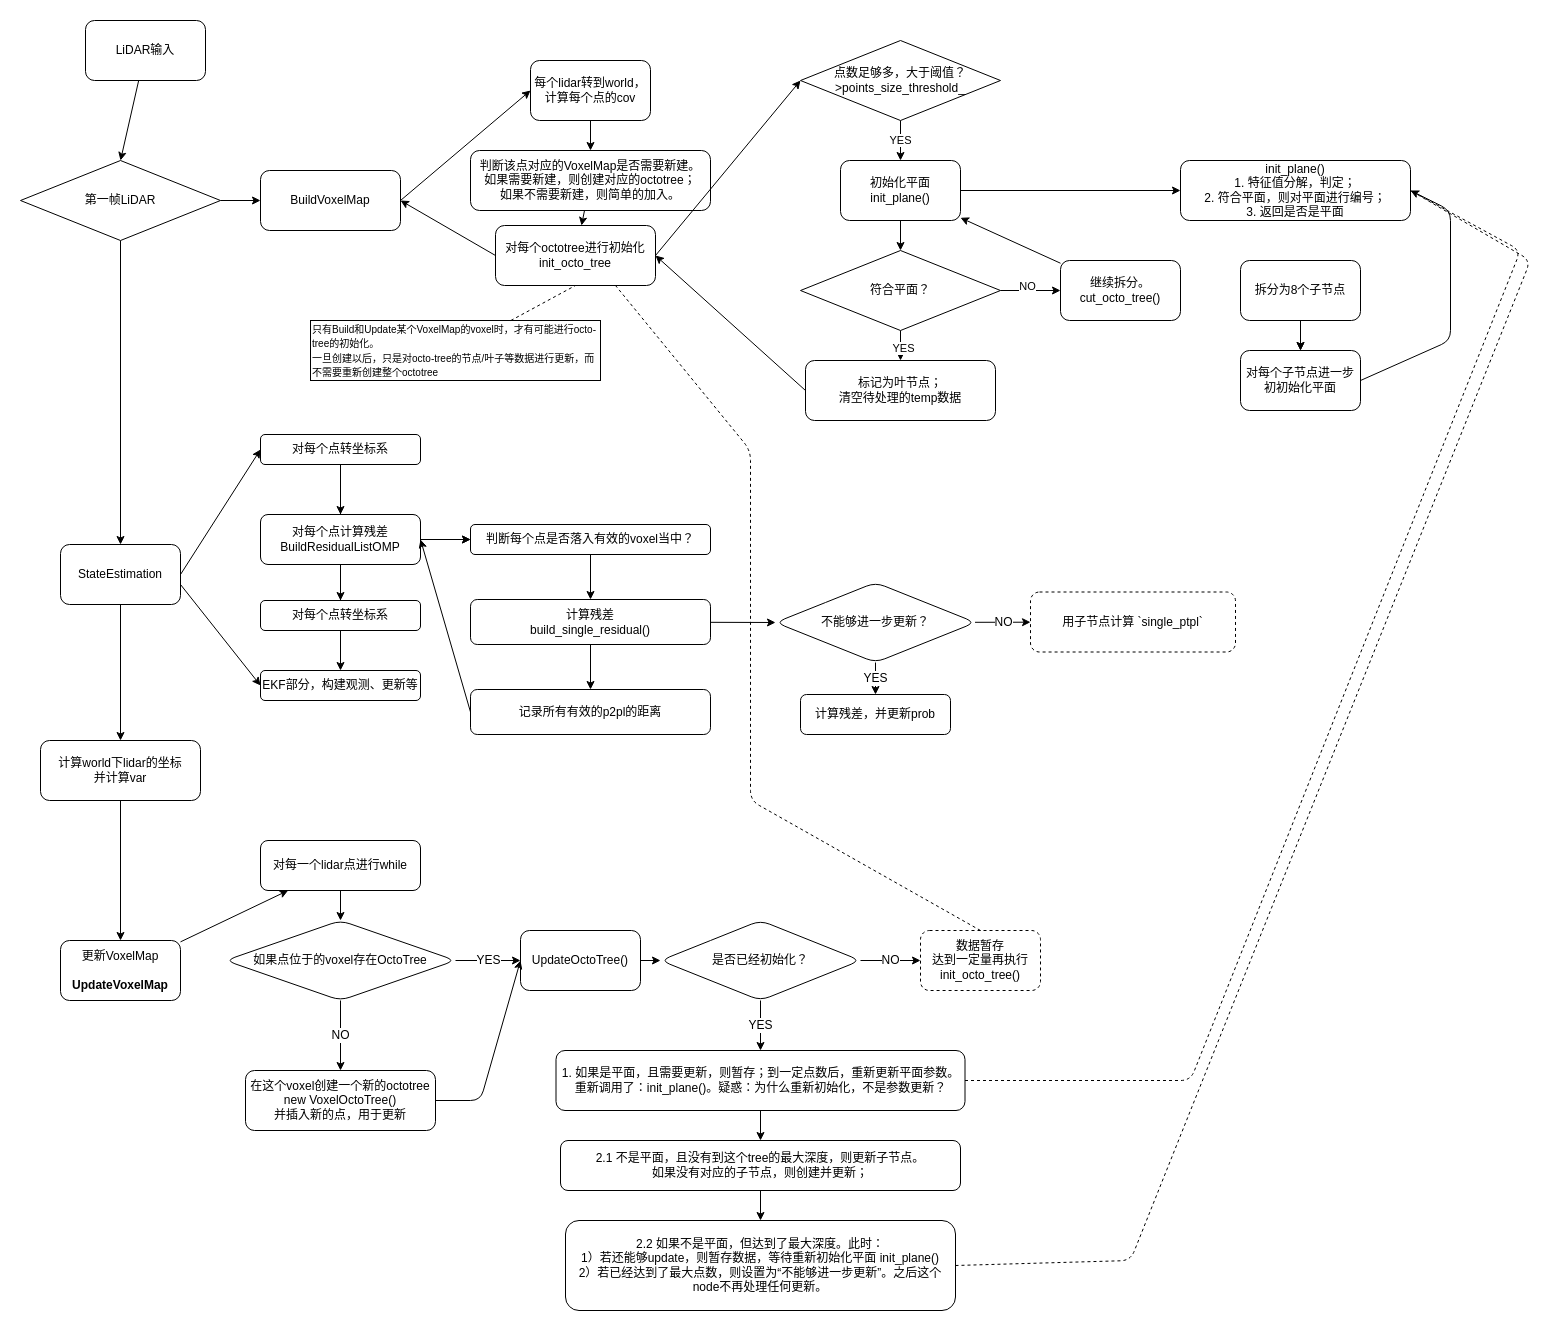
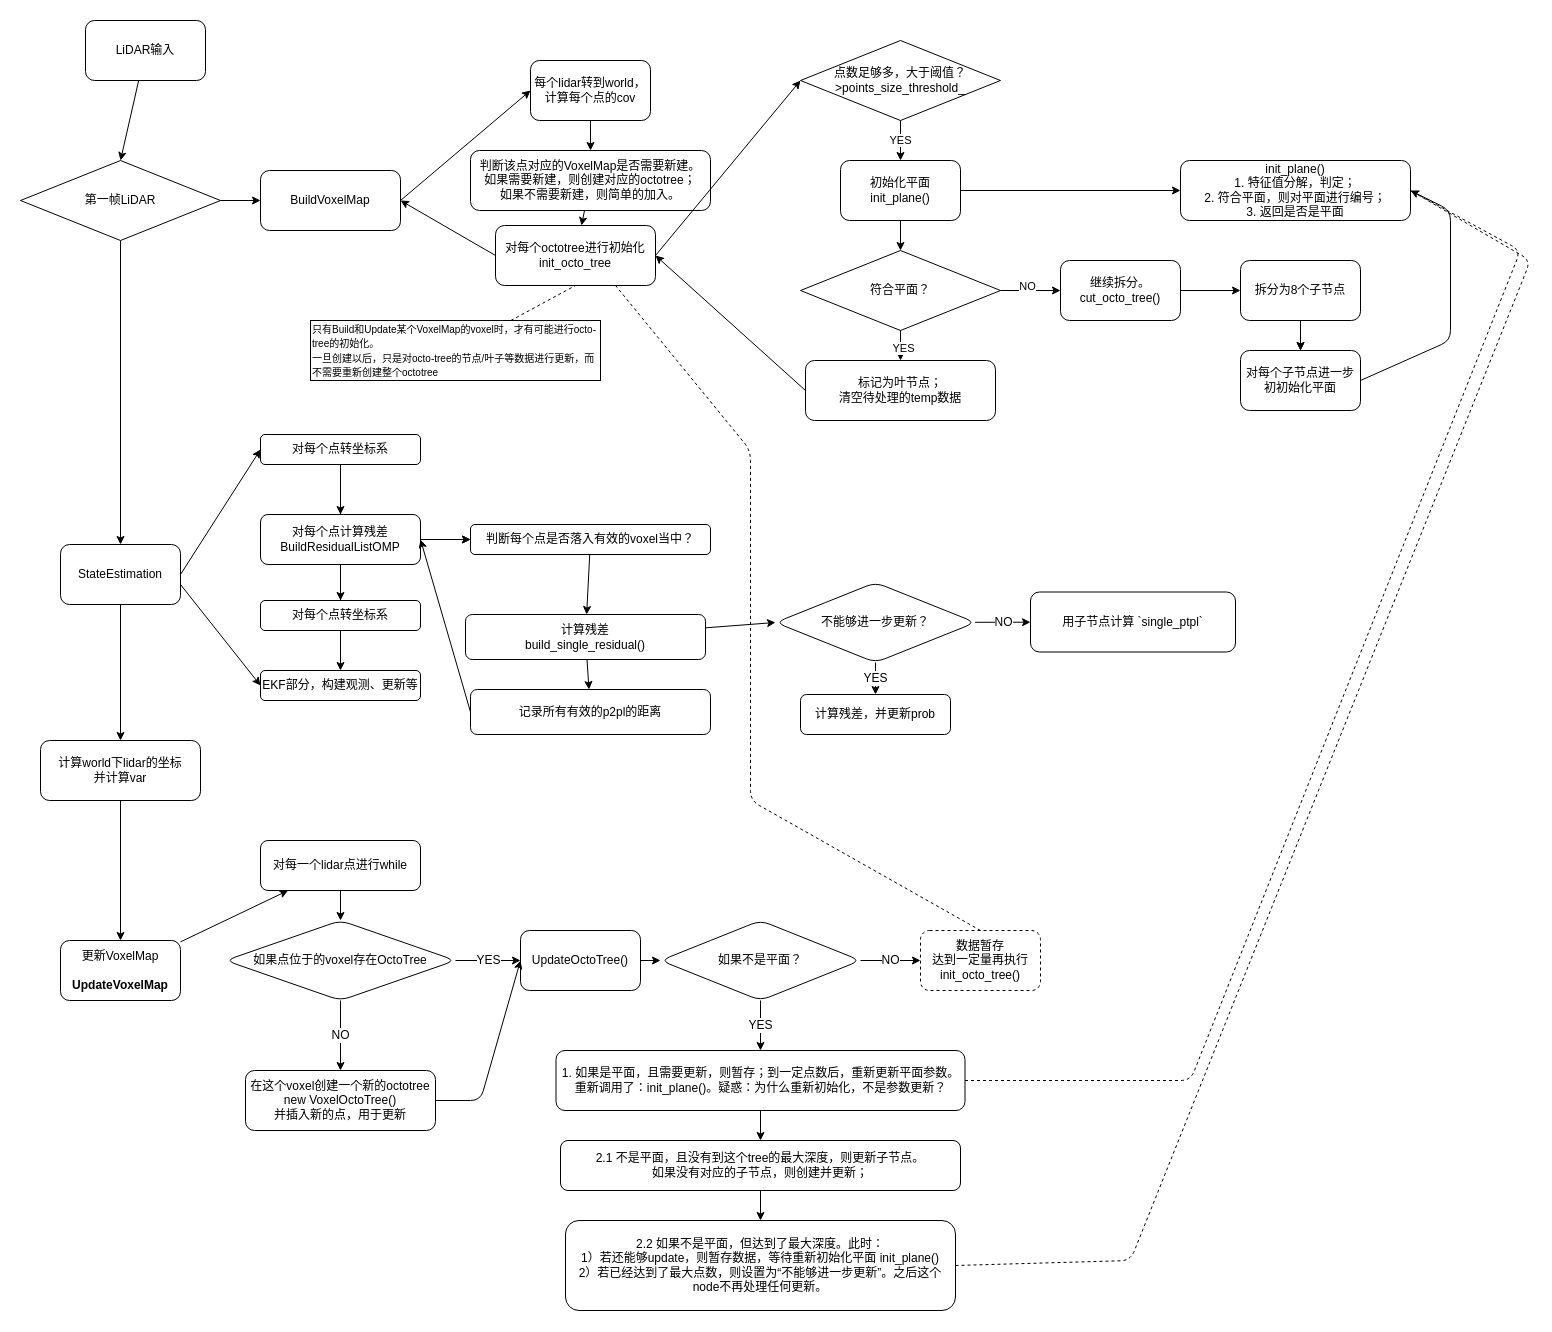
(1014, 242) -> (1207, 291)
(591, 622) -> (586, 637)
(1133, 622) -> (1133, 622)
(761, 961) -> (761, 961)
